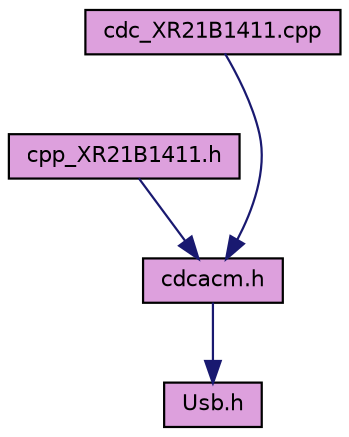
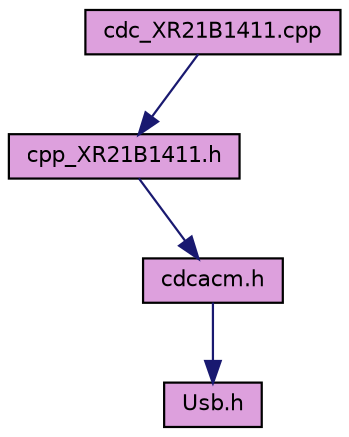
(261, 145) -> (175, 85)
